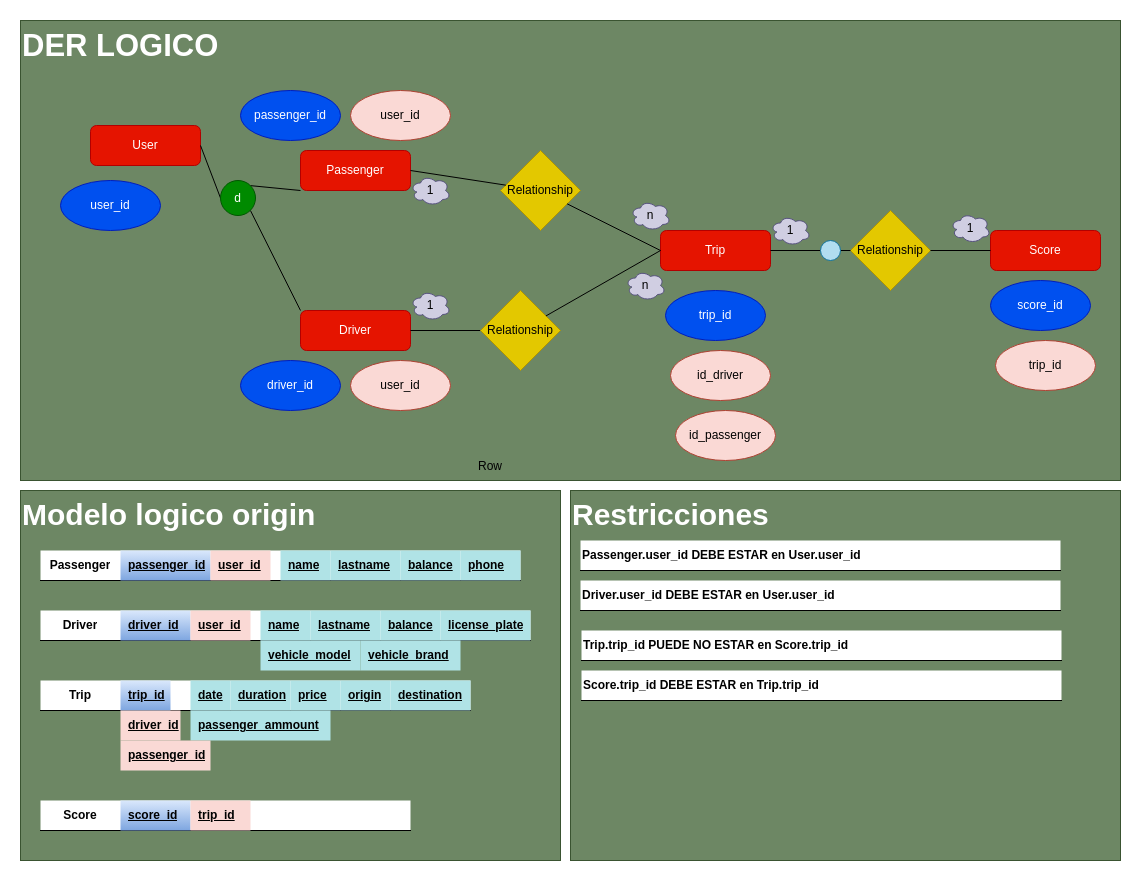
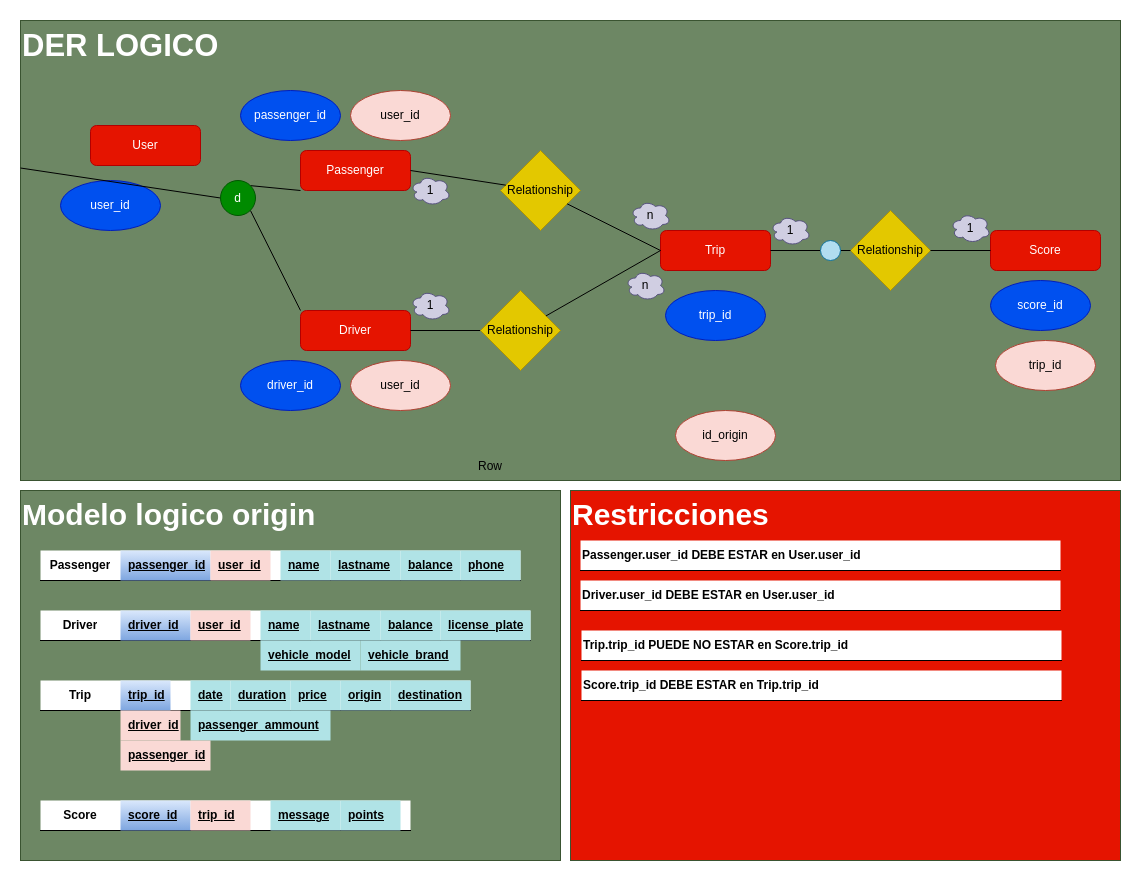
(211, 172) -> (121, 183)
(721, 376) -> none
(726, 436) -> (726, 436)
(613, 505) -> (613, 505)
none -> (306, 816)
none -> (371, 816)
